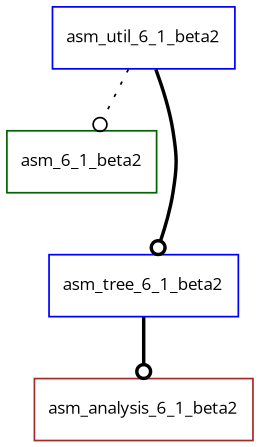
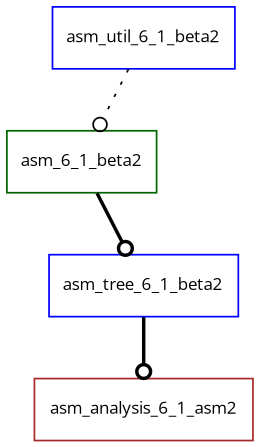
(176, 155) -> (110, 218)
(144, 410) -> (144, 410)
